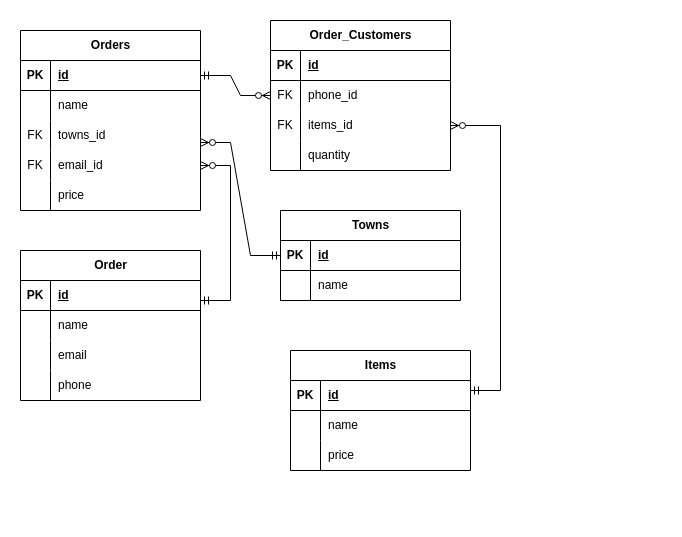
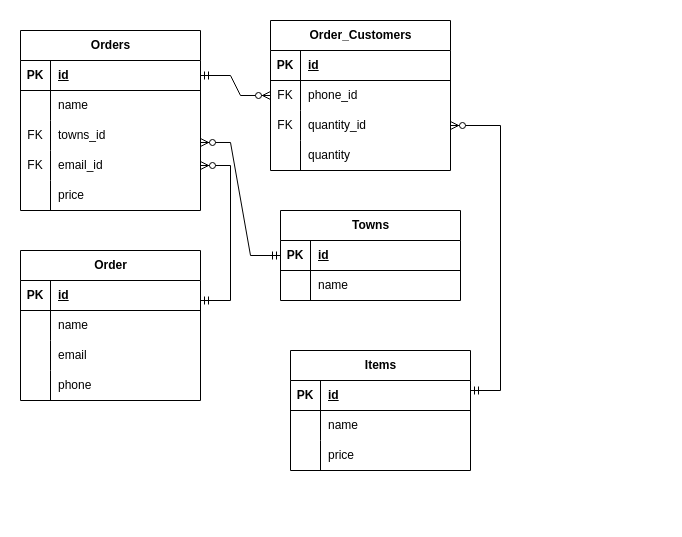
(332, 126) -> (342, 126)
